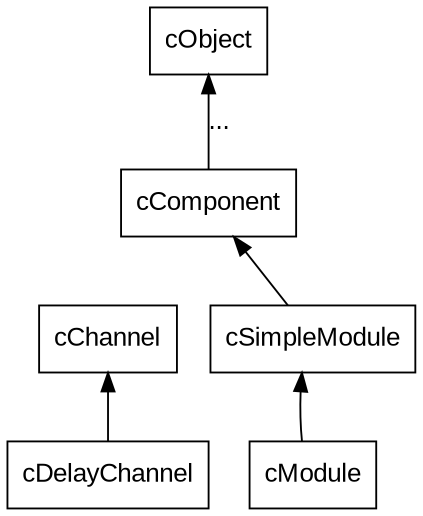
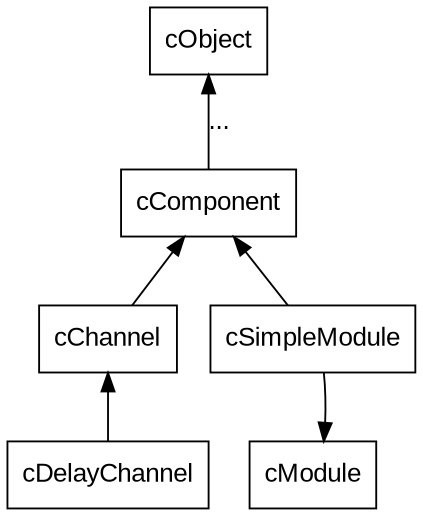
none -> (153, 279)
(300, 416) -> (325, 398)
